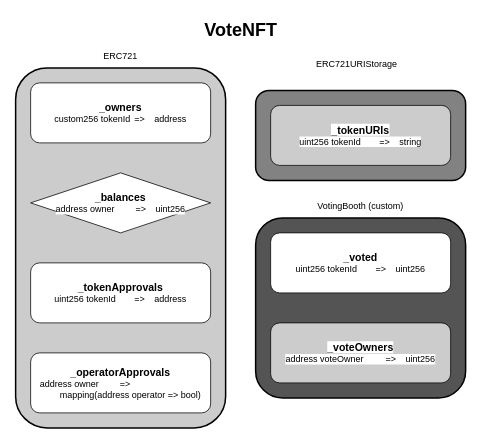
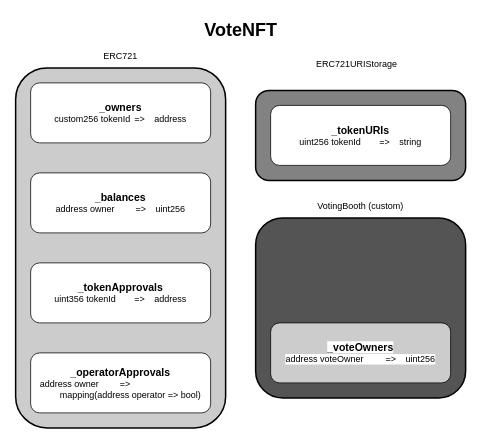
(360, 135) -> (360, 135)
(120, 203) -> (120, 203)
(360, 263) -> none
(120, 293) -> (120, 293)
